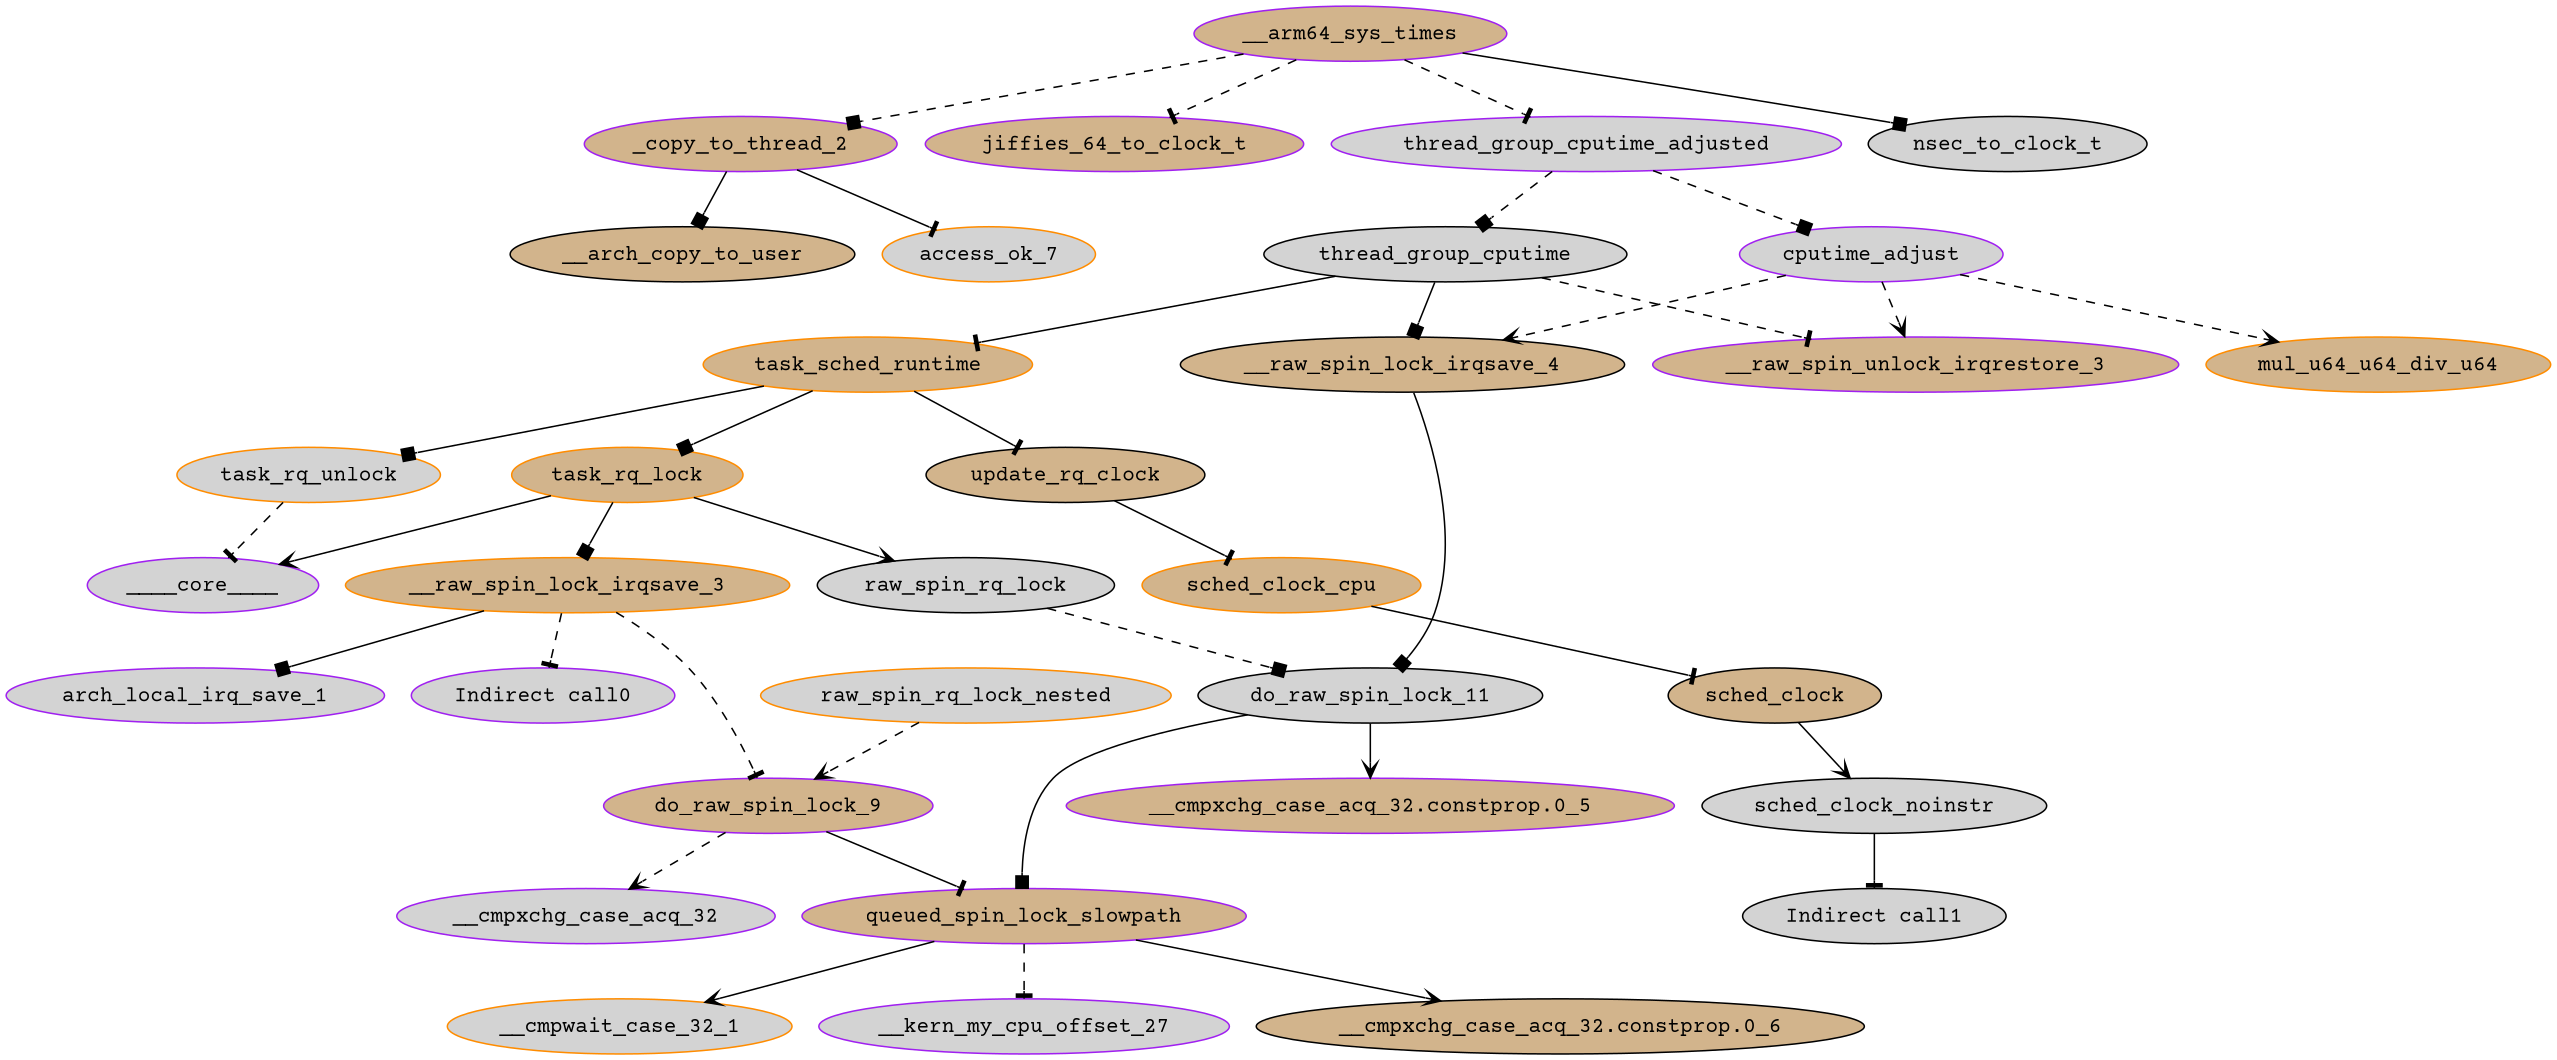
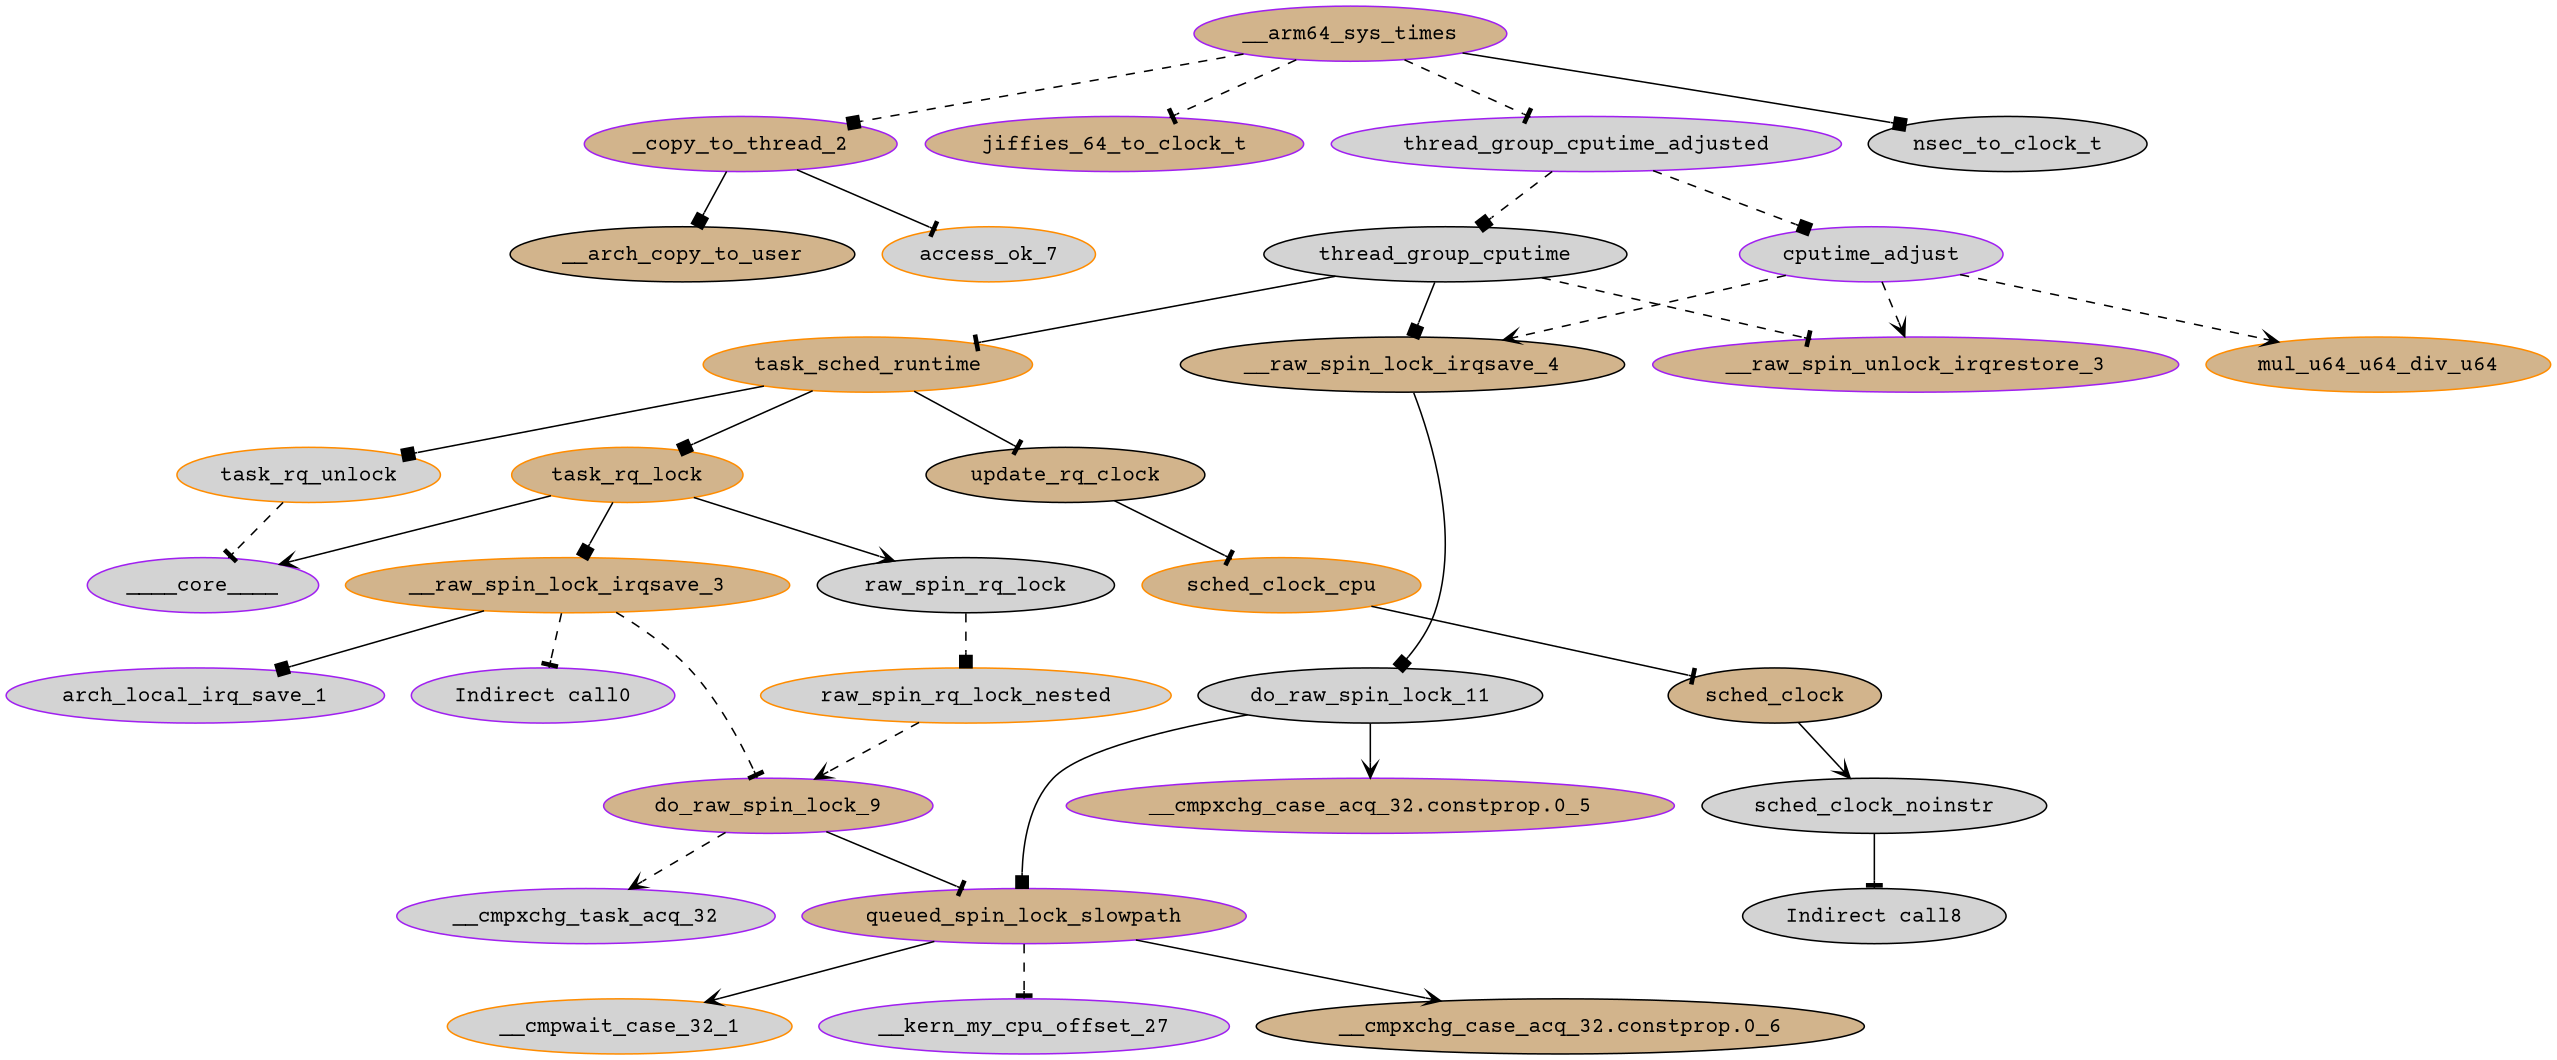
(1158, 638) -> (966, 633)
(586, 916) -> (586, 916)
(1874, 916) -> (1874, 916)
